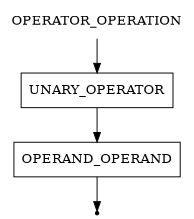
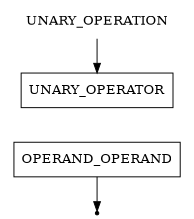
(97, 21) -> (97, 21)
(97, 120) -> none
